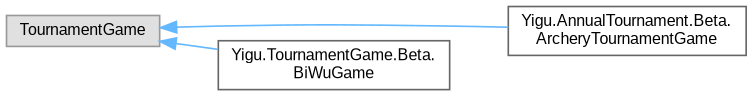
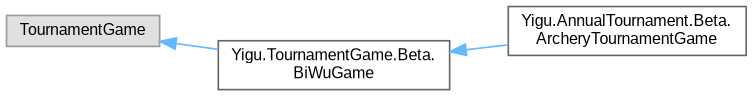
(343, 25) -> (487, 47)
